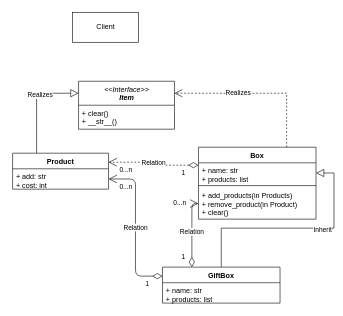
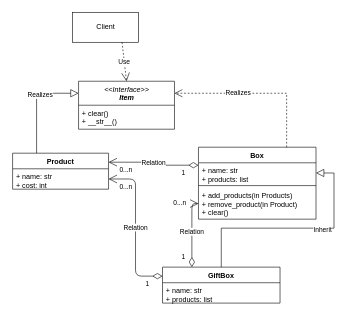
none -> (124, 61)
(126, 162) -> (126, 162)
(33, 177) -> (35, 177)
